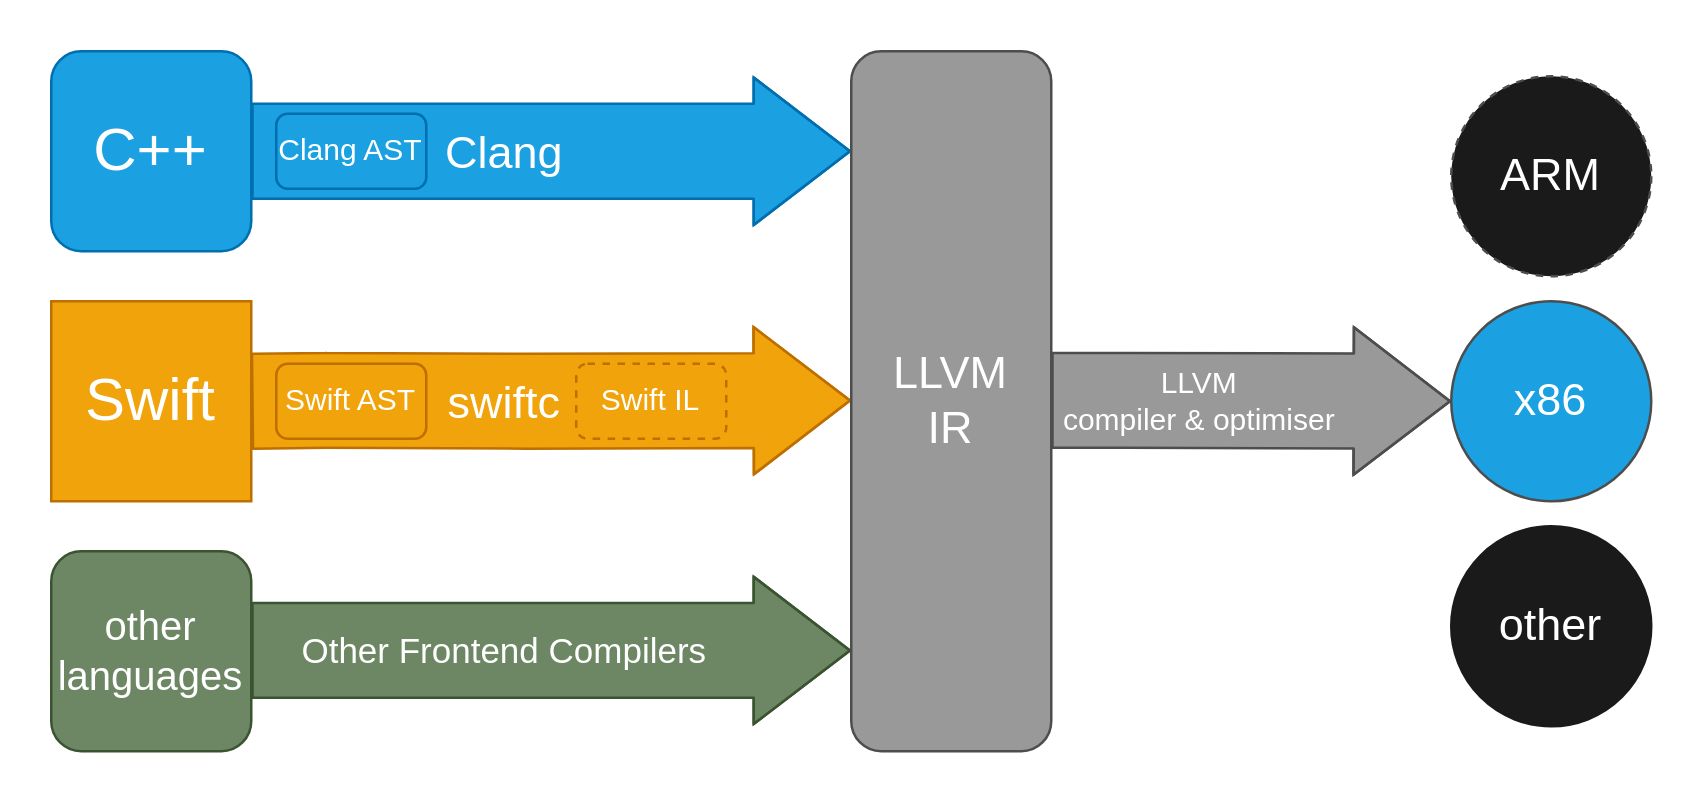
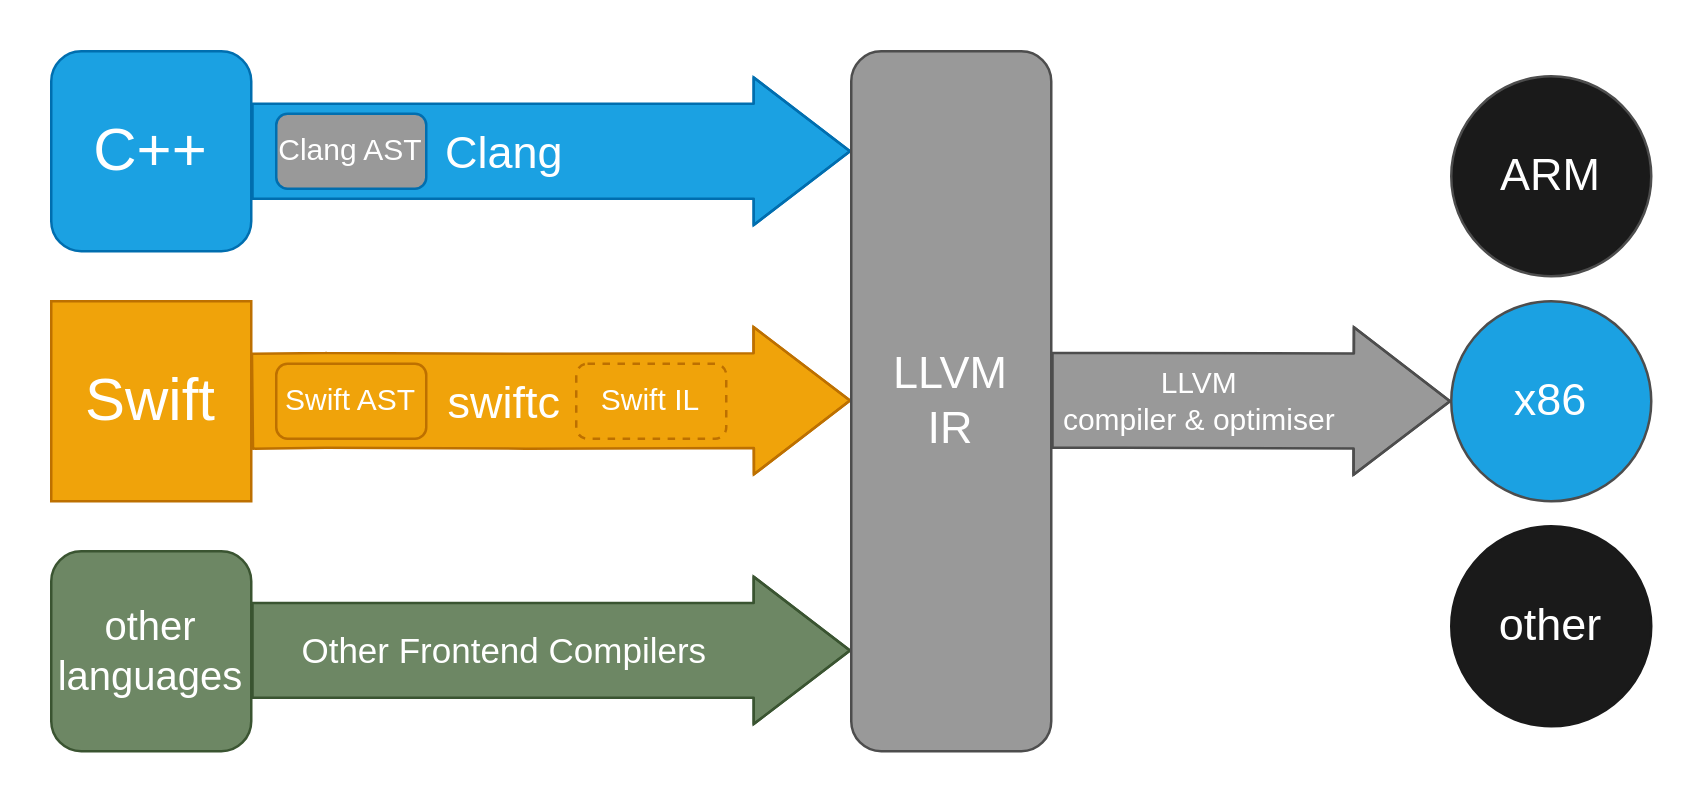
(351, 151) -> (351, 151)
(1551, 176) -> (1551, 176)
